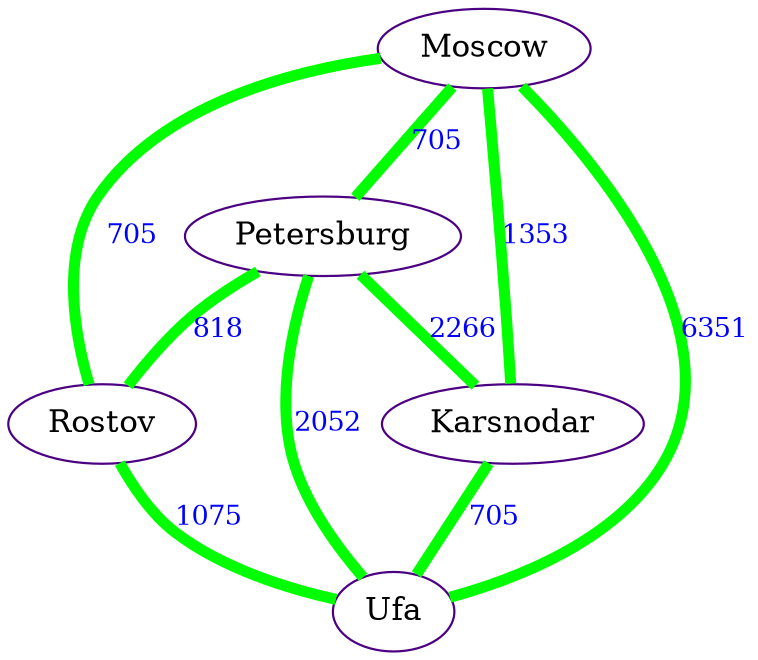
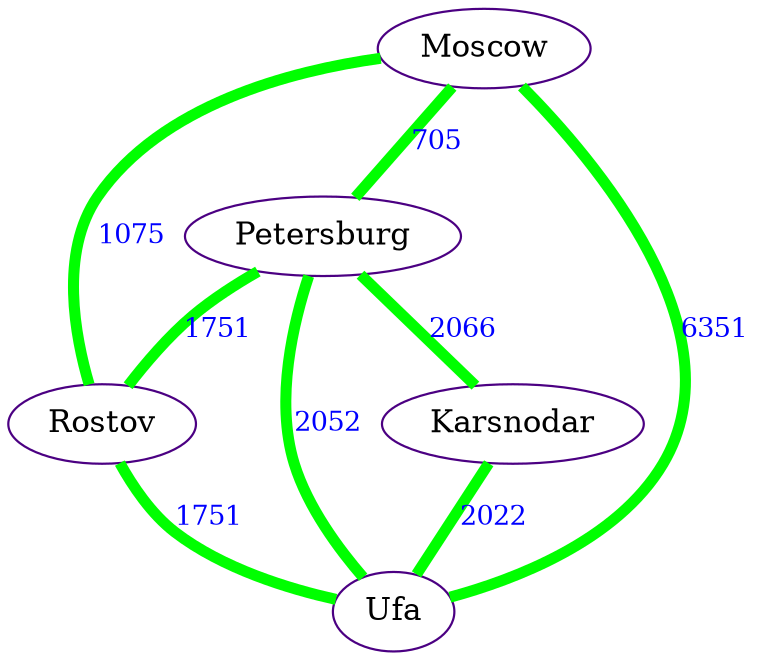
(132, 236) -> (132, 236)
(500, 236) -> none
(218, 330) -> (218, 330)
(463, 330) -> (463, 330)
(209, 518) -> (209, 518)
(494, 518) -> (494, 518)
